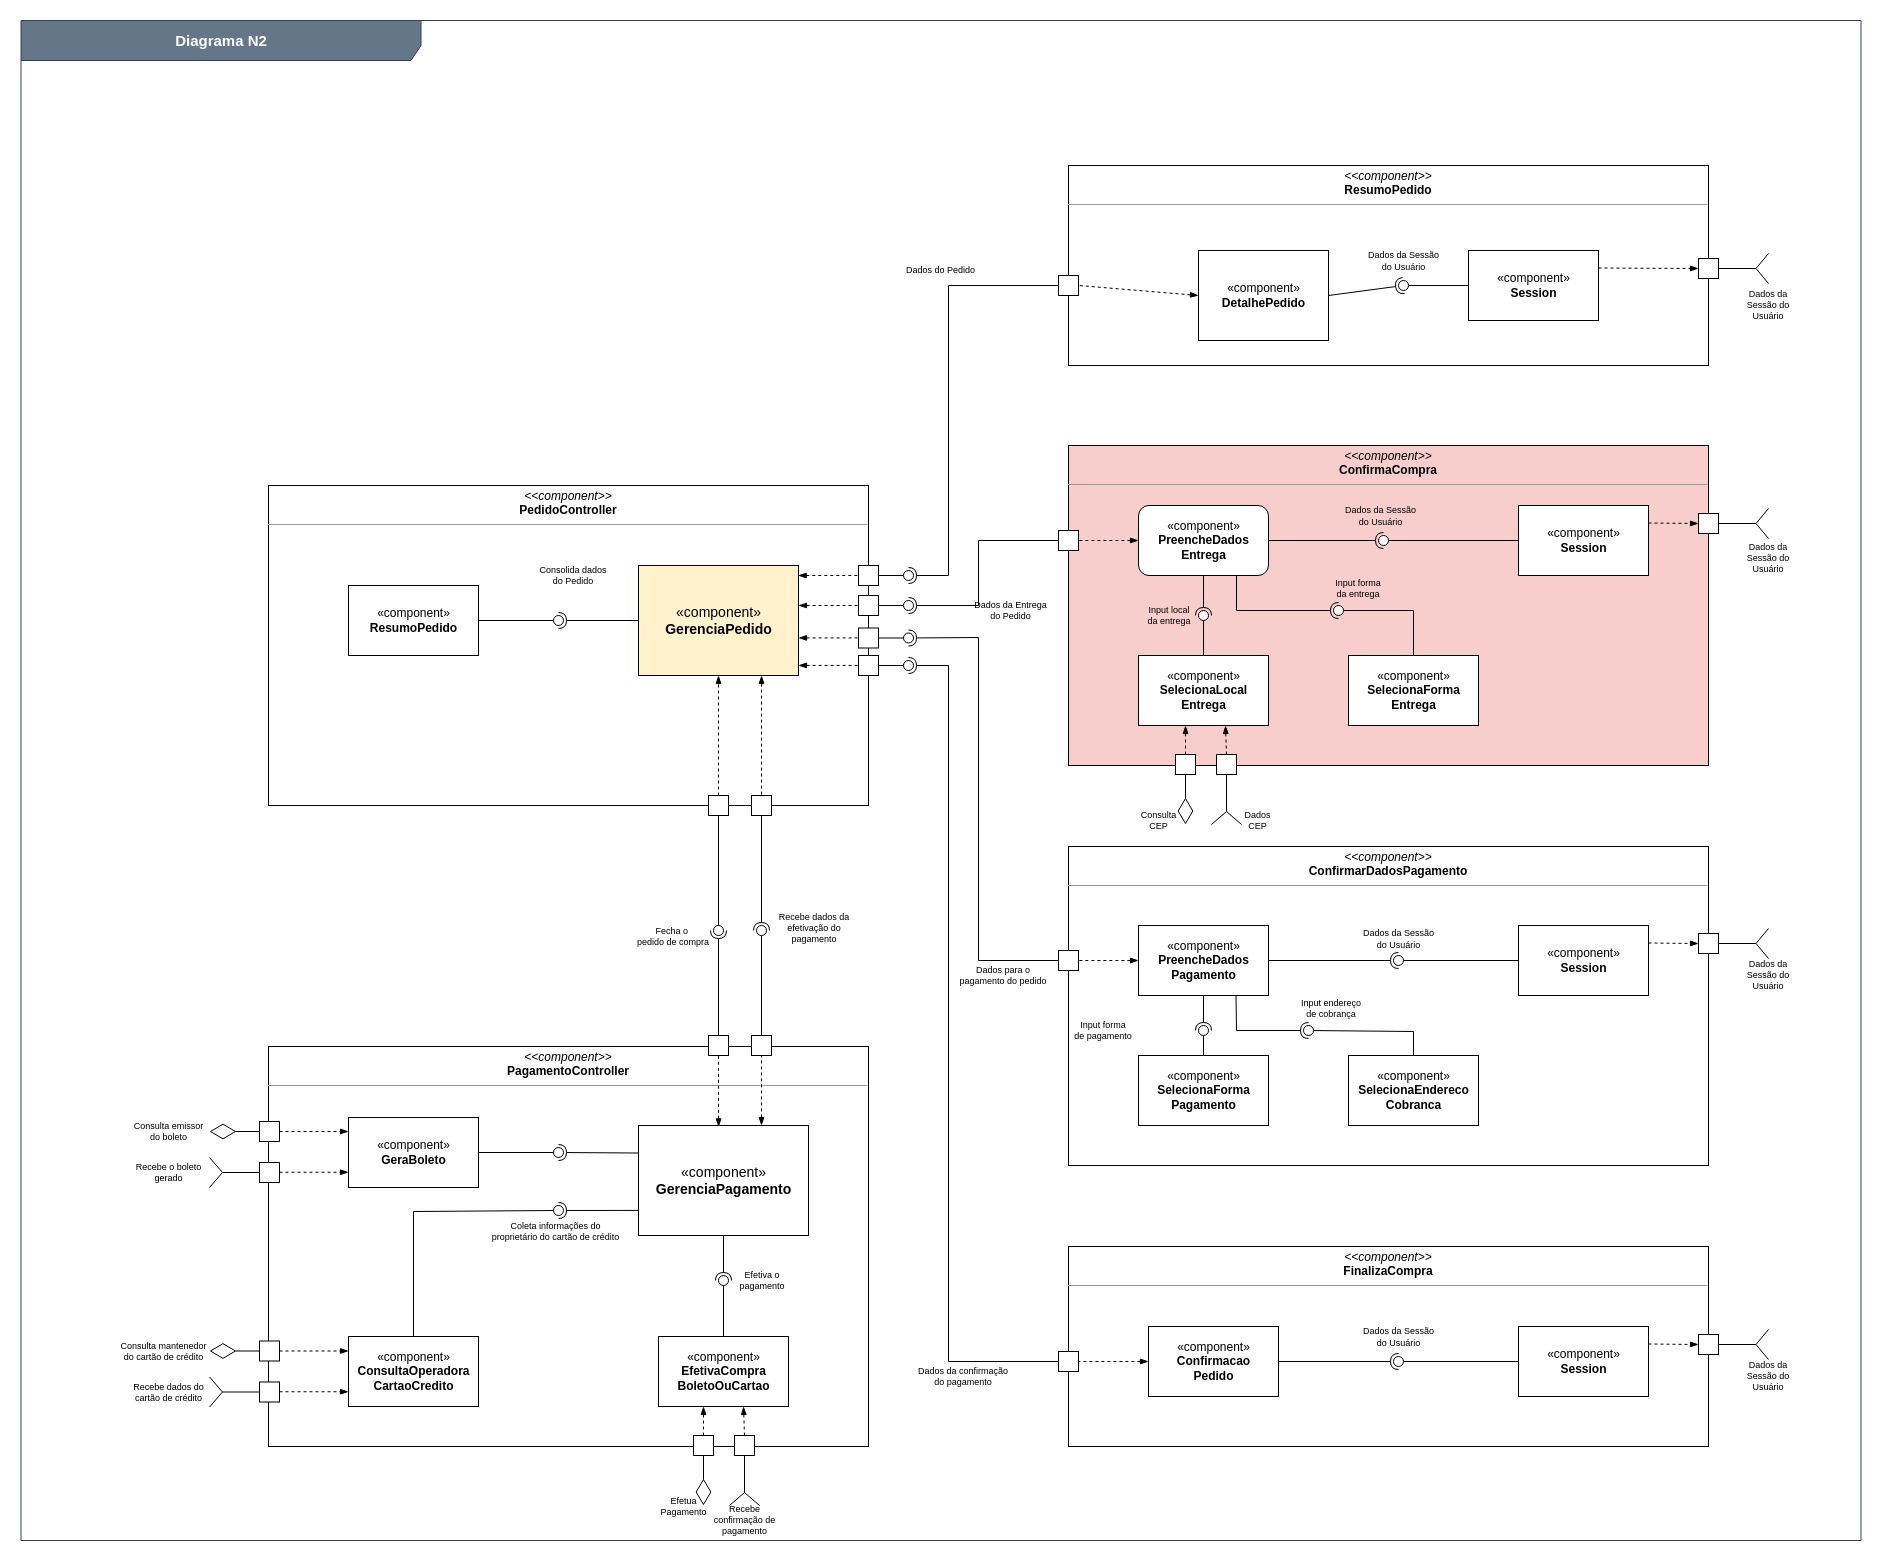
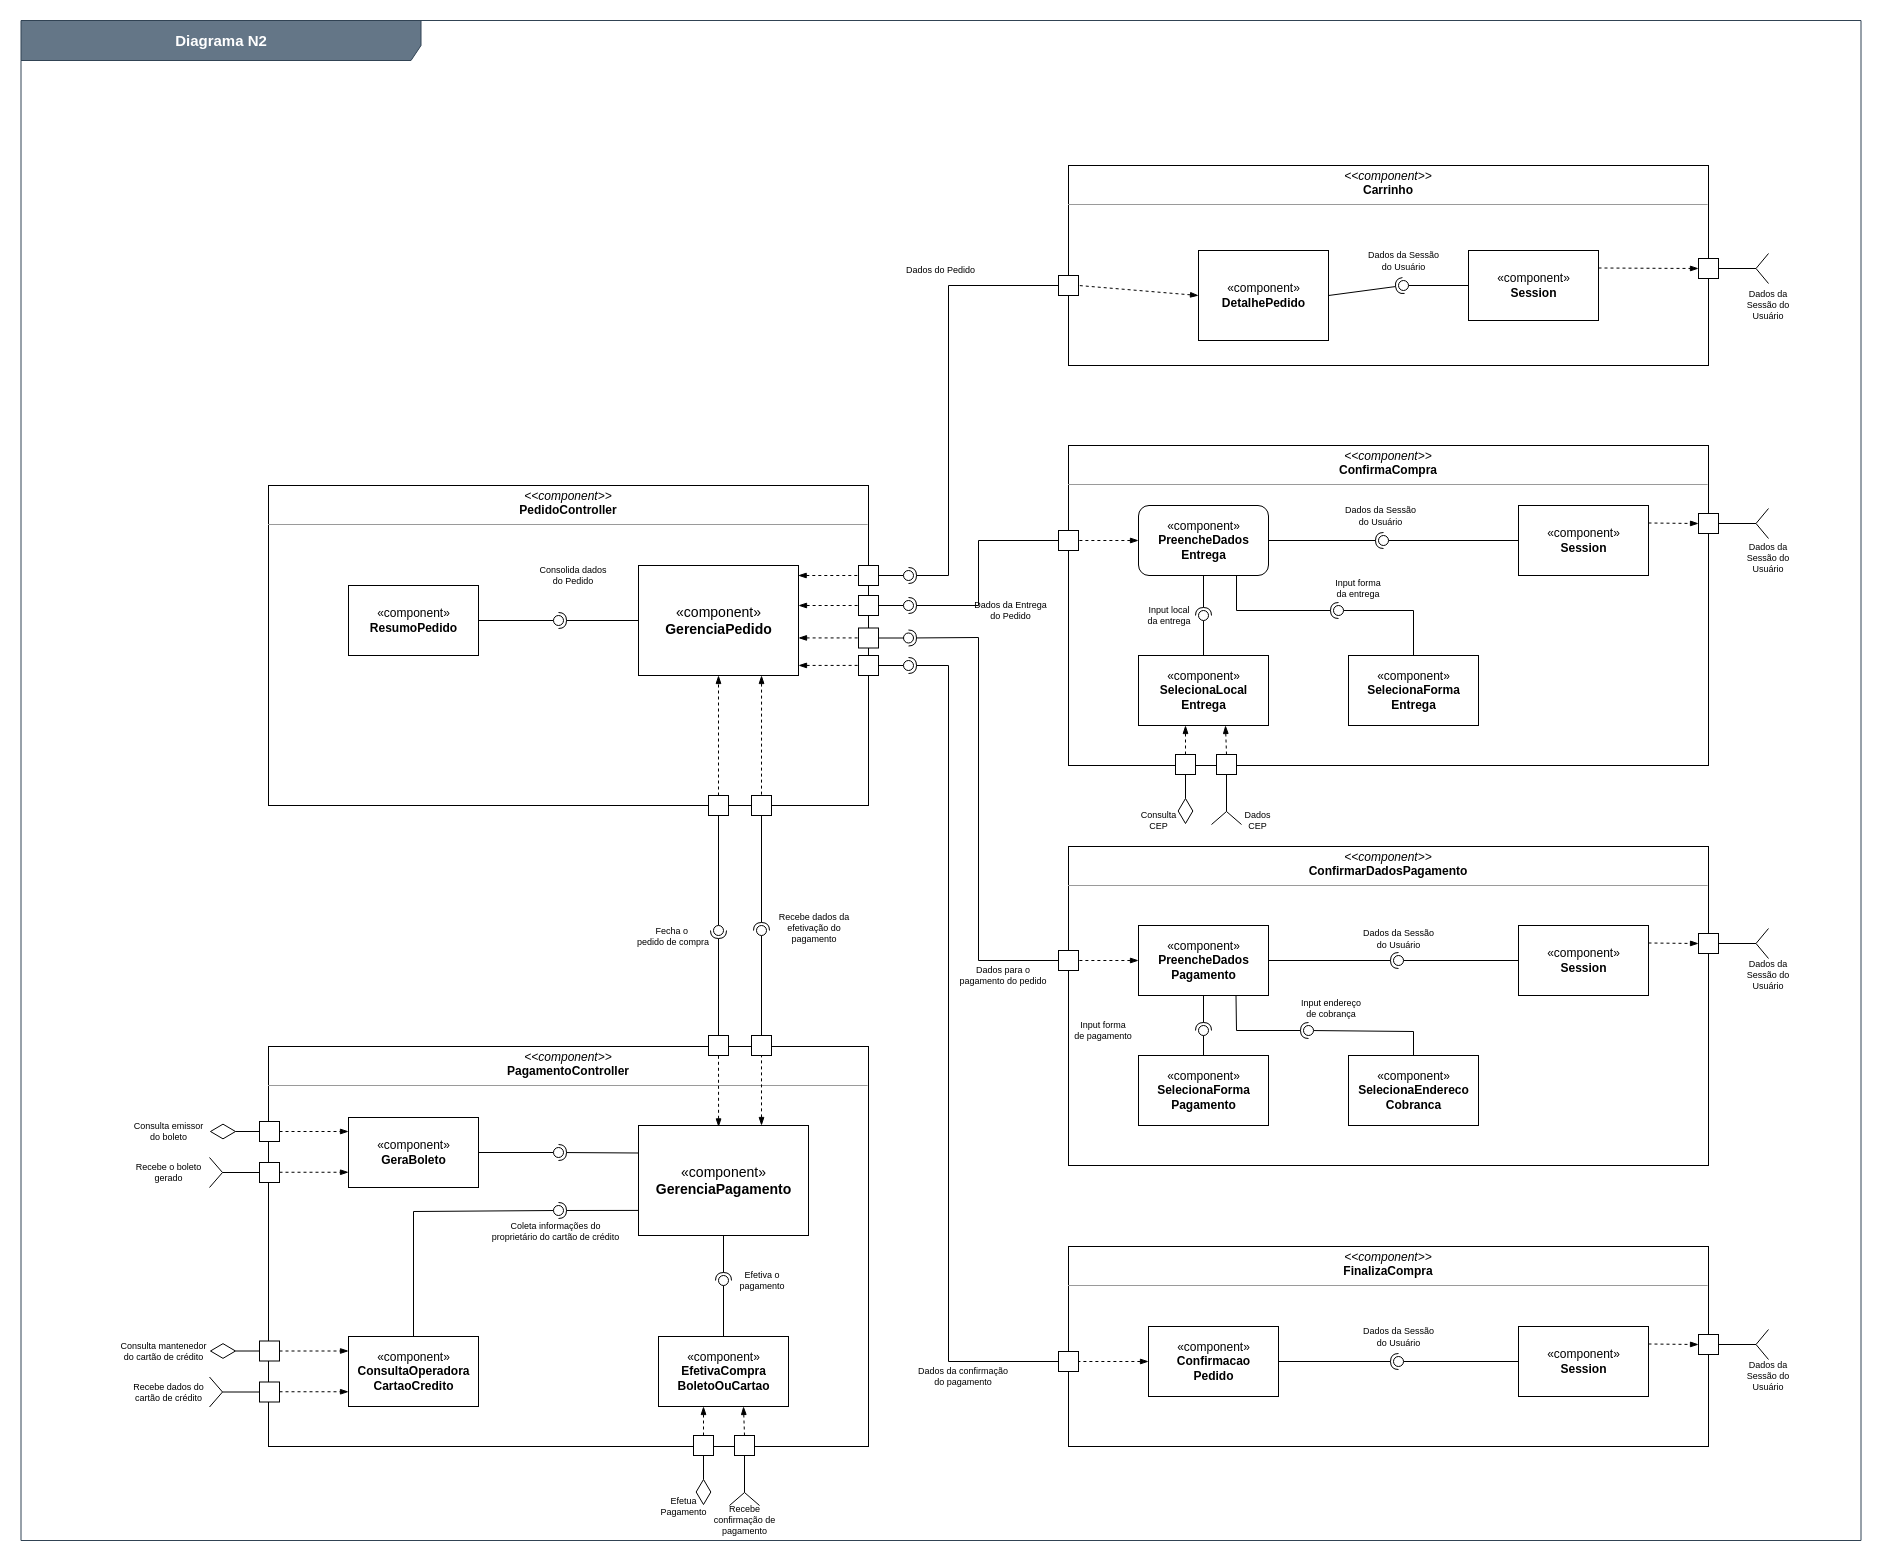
(1112, 180) -> (1112, 180)
(1389, 606) -> (1389, 606)
(719, 621) -> (719, 621)
